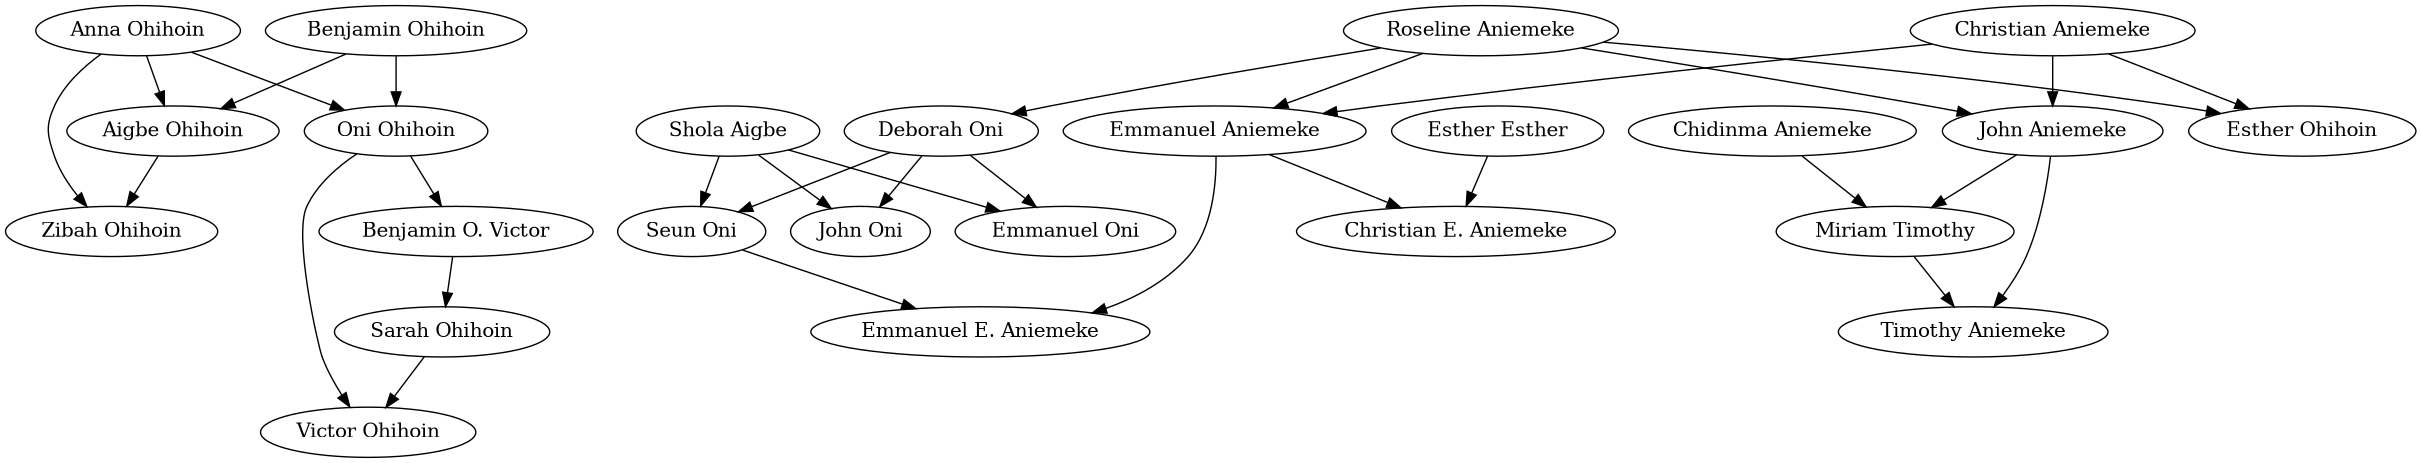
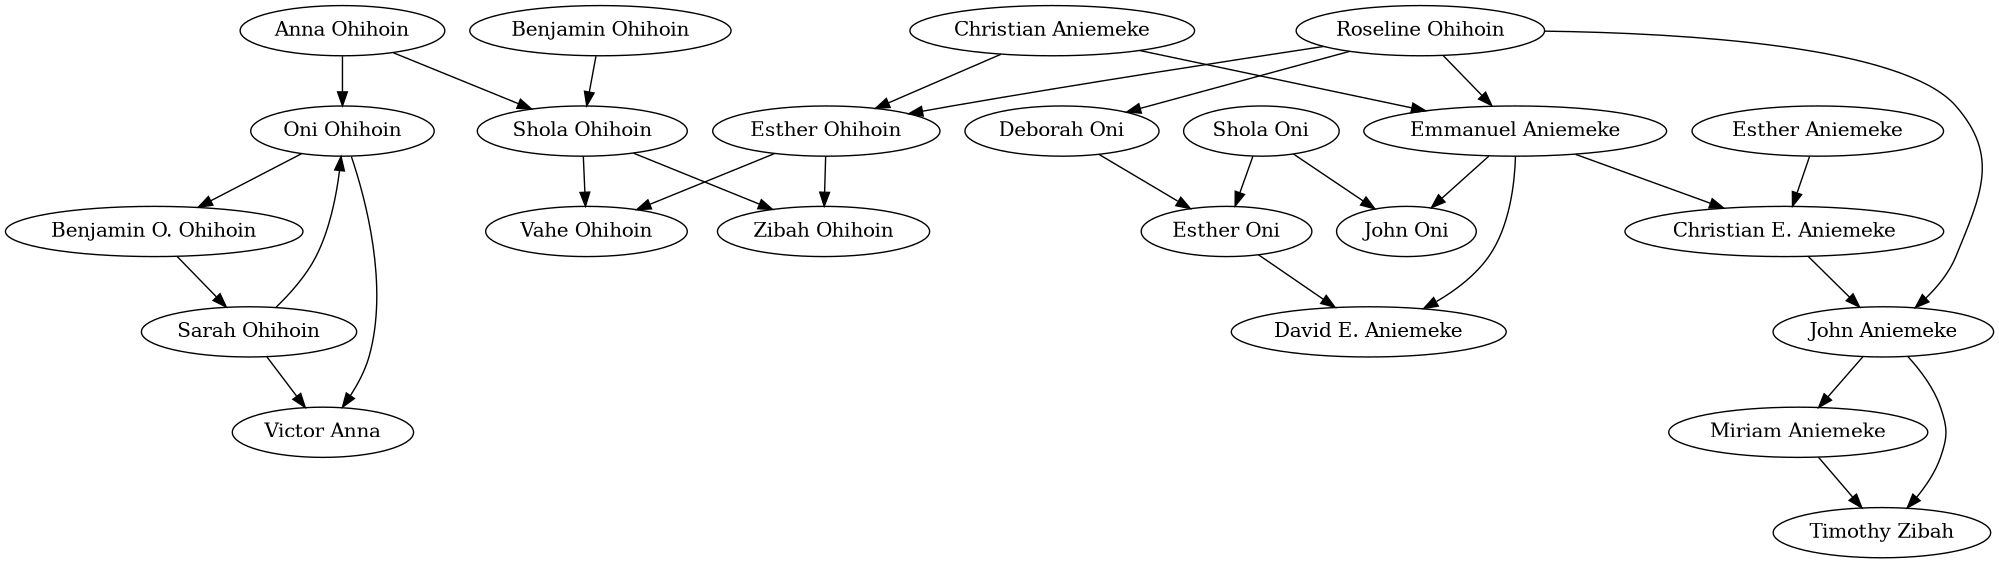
(1481, 31) -> (1420, 31)
(396, 74) -> (321, 245)
(2053, 74) -> (1829, 277)
(50, 119) -> (825, 174)
(173, 131) -> (582, 131)
(728, 131) -> (1261, 131)
(1498, 131) -> (1818, 131)
(1772, 131) -> none
(906, 175) -> (1465, 177)
(456, 231) -> (154, 231)
none -> (586, 231)
(692, 231) -> (1227, 231)
(1065, 231) -> none
(1895, 231) -> (1798, 432)
(980, 332) -> (1369, 332)
(1973, 332) -> (1882, 533)
(368, 432) -> (323, 432)
